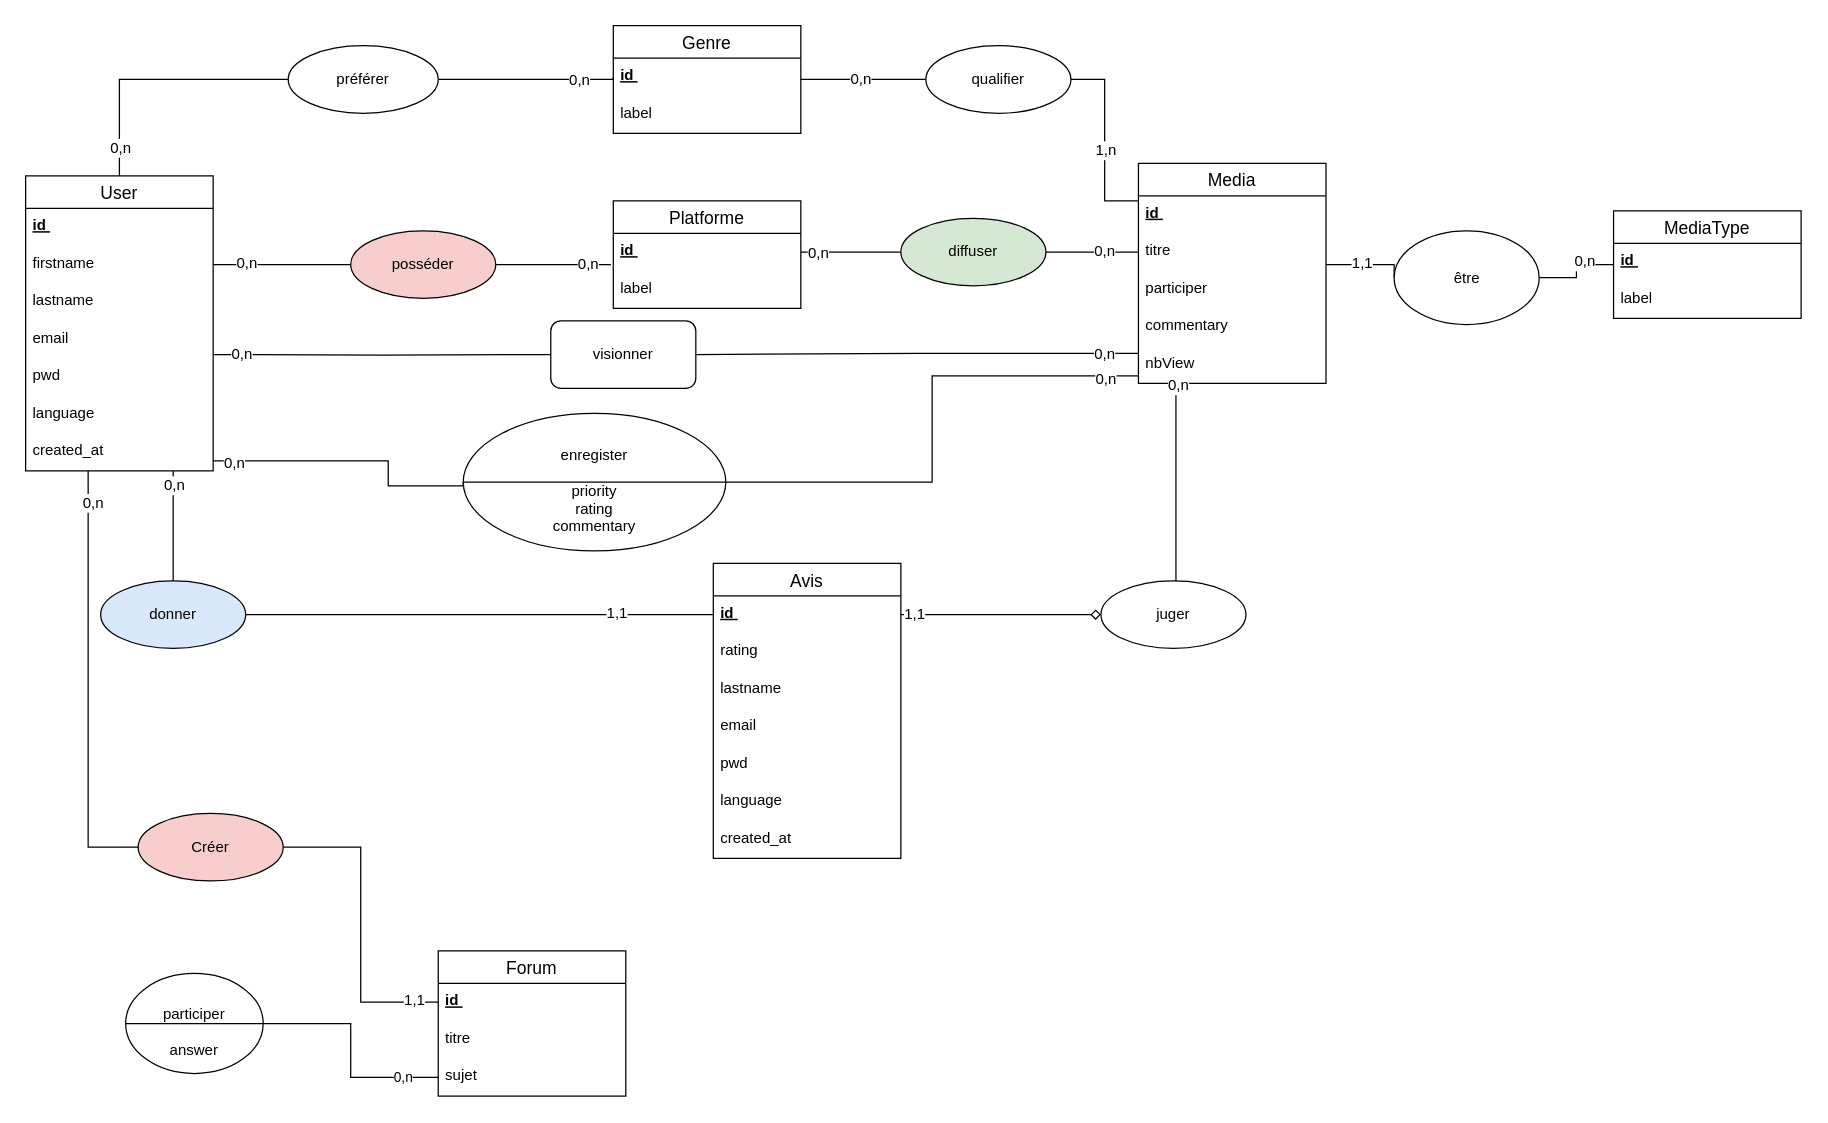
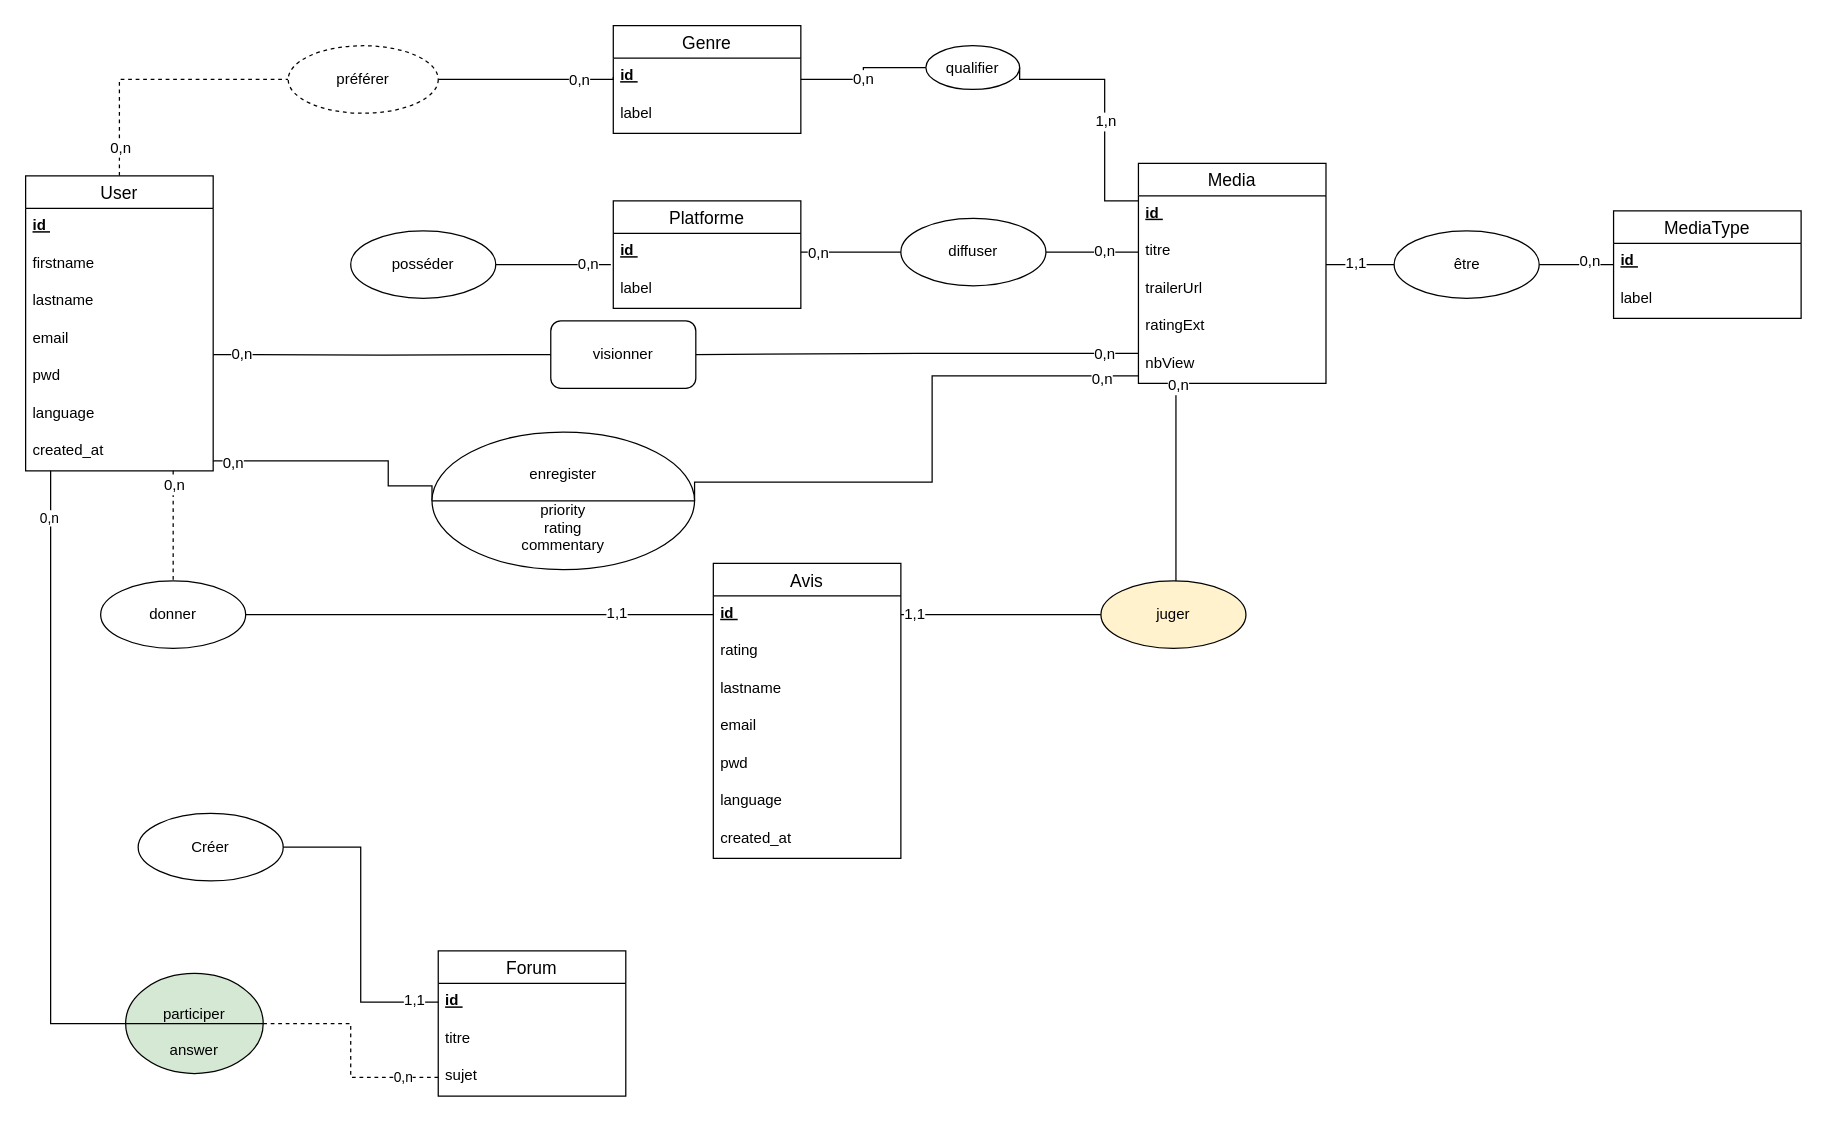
(174, 79) -> (174, 79)
(363, 79) -> (363, 79)
(998, 79) -> (973, 68)
(973, 252) -> (973, 252)
(282, 264) -> none
(423, 264) -> (423, 264)
(1466, 278) -> (1466, 264)
(1183, 288) -> (1181, 288)
(1187, 325) -> (1181, 325)
(594, 482) -> (563, 501)
(173, 536) -> (173, 536)
(1176, 581) -> (1176, 581)
(173, 614) -> (173, 614)
(1090, 614) -> (1095, 614)
(1173, 614) -> (1173, 614)
(88, 685) -> none
none -> (51, 784)
(211, 847) -> (211, 847)
(194, 1023) -> (194, 1023)
(351, 1029) -> (351, 1029)
